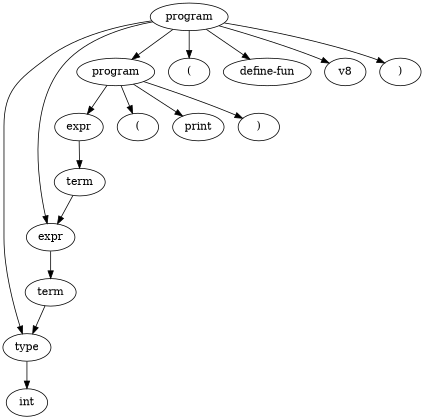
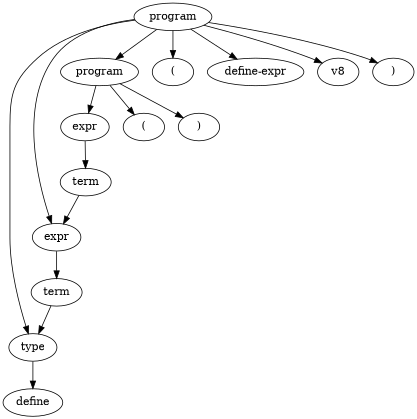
(267, 72) -> (256, 72)
(198, 127) -> none
(27, 403) -> (33, 403)
